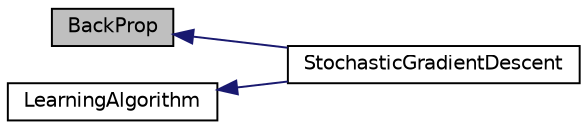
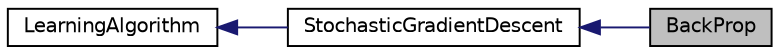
(240, 42) -> (625, 27)
